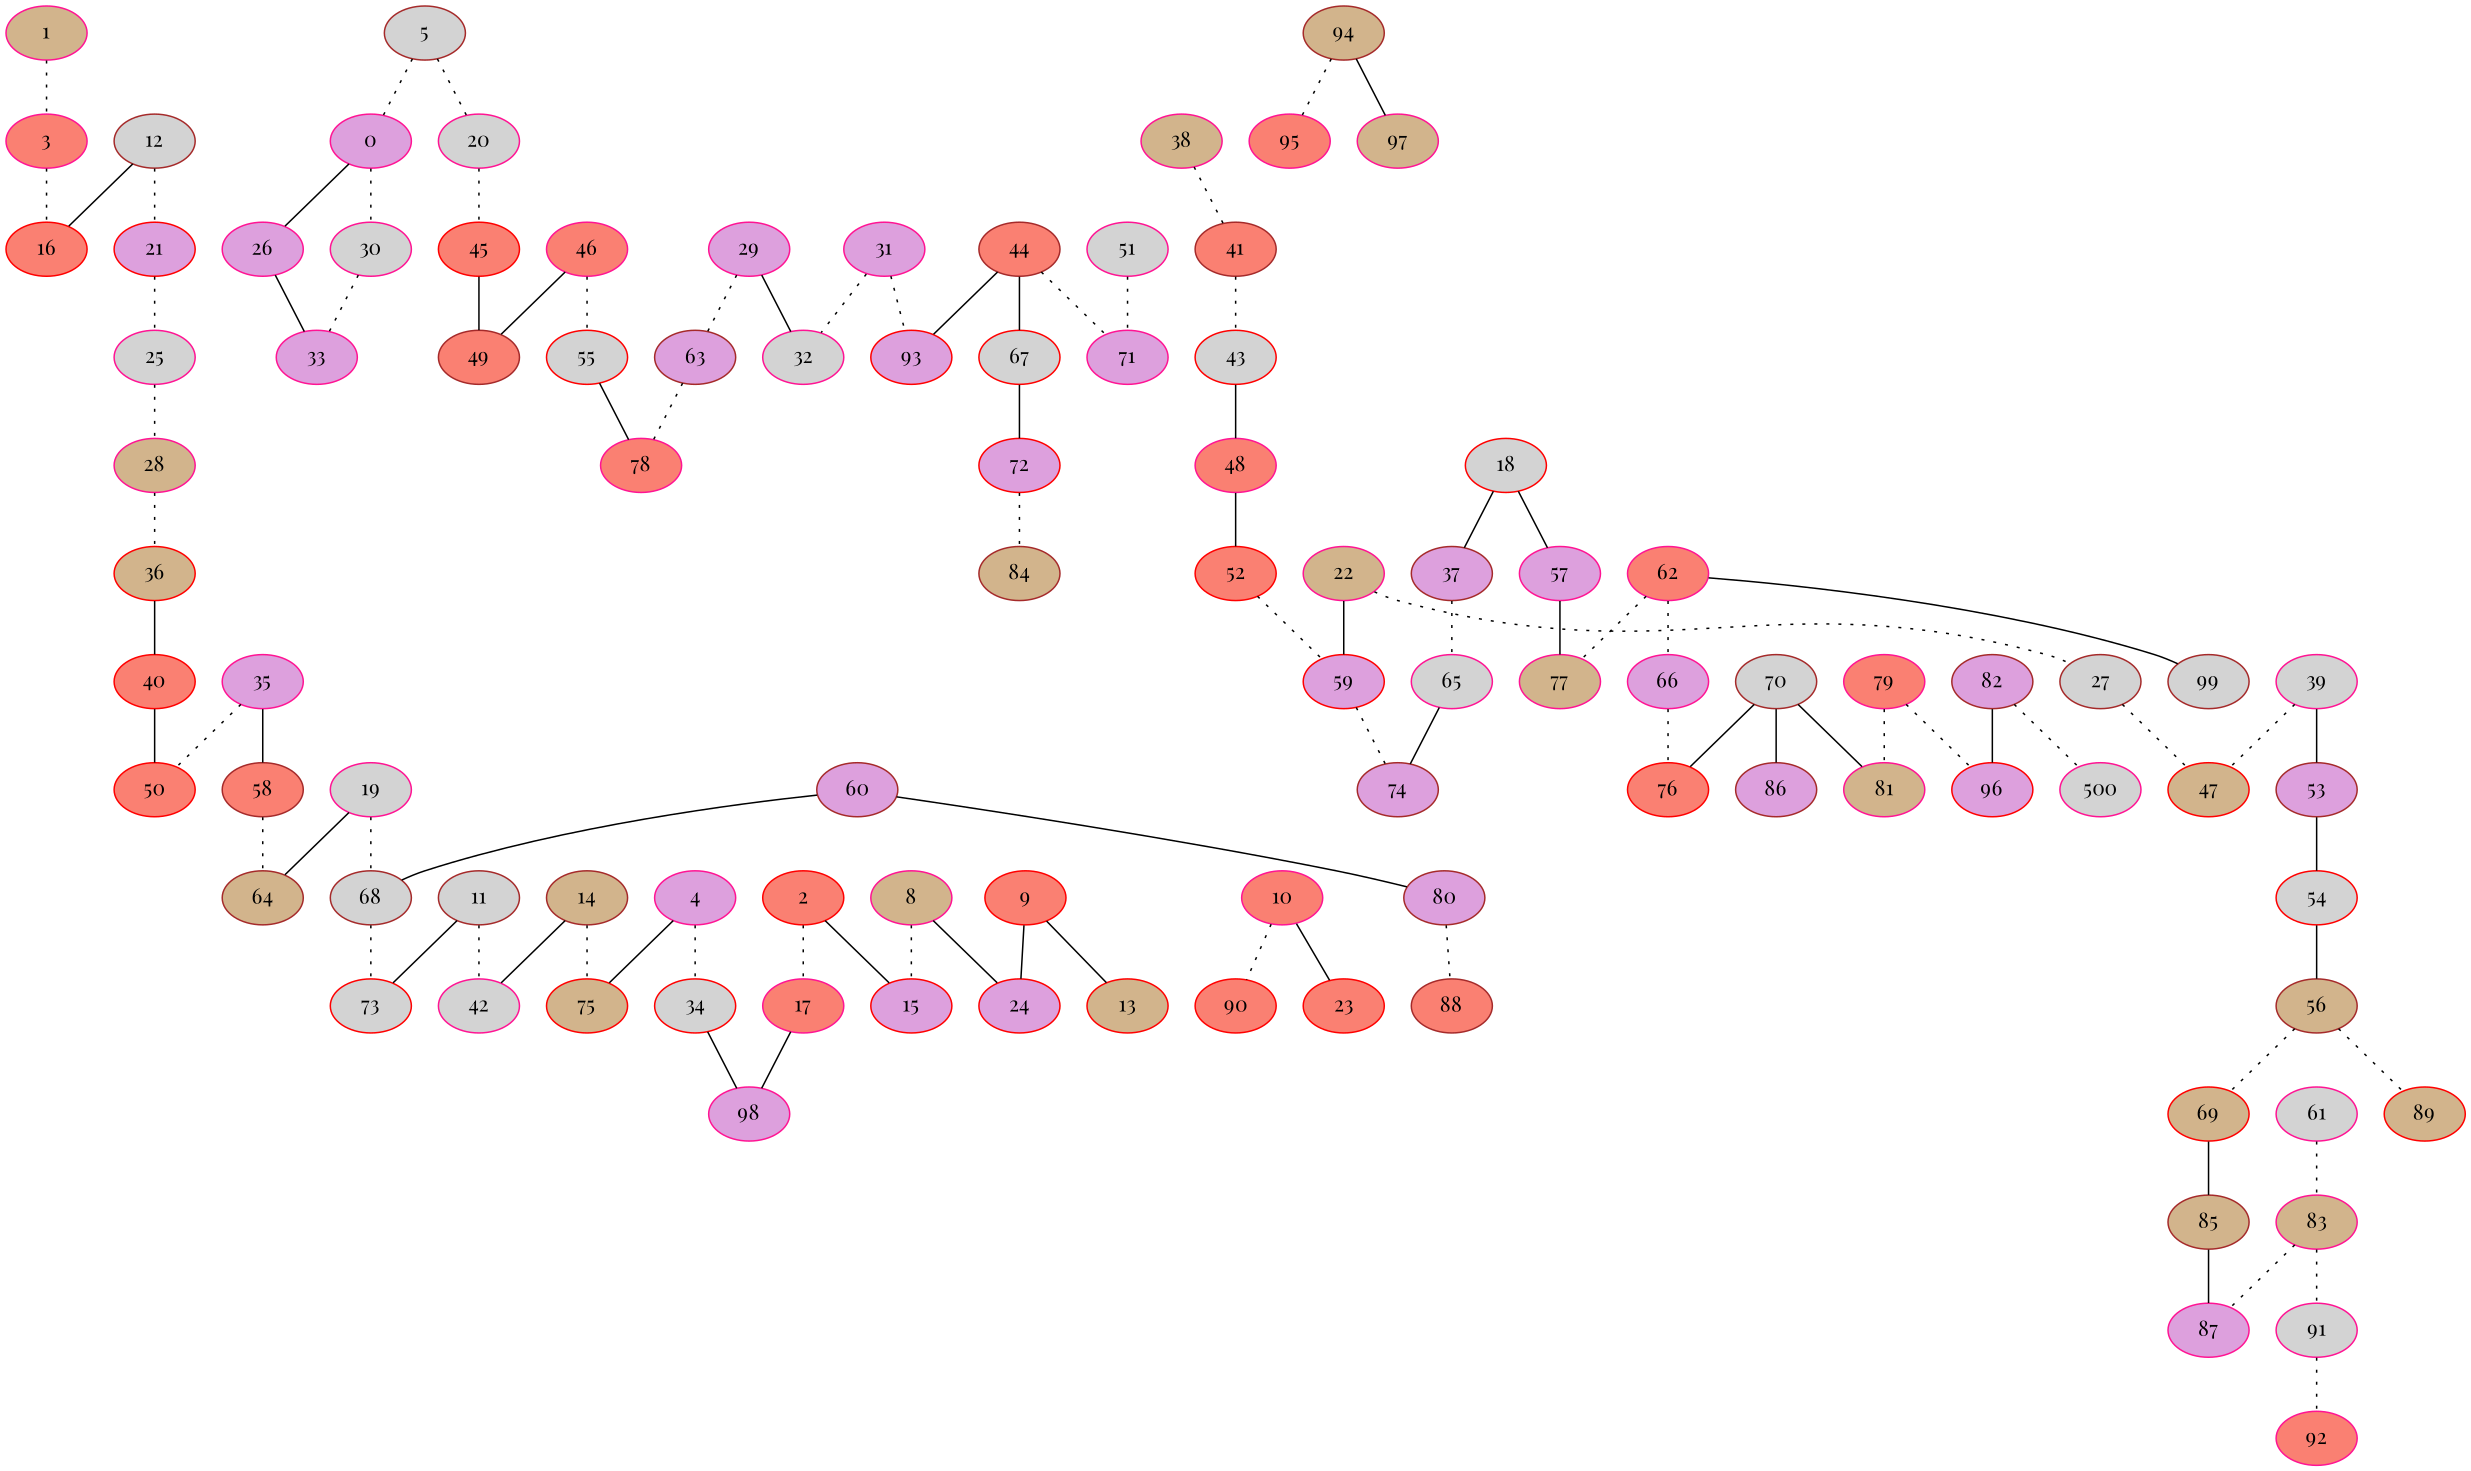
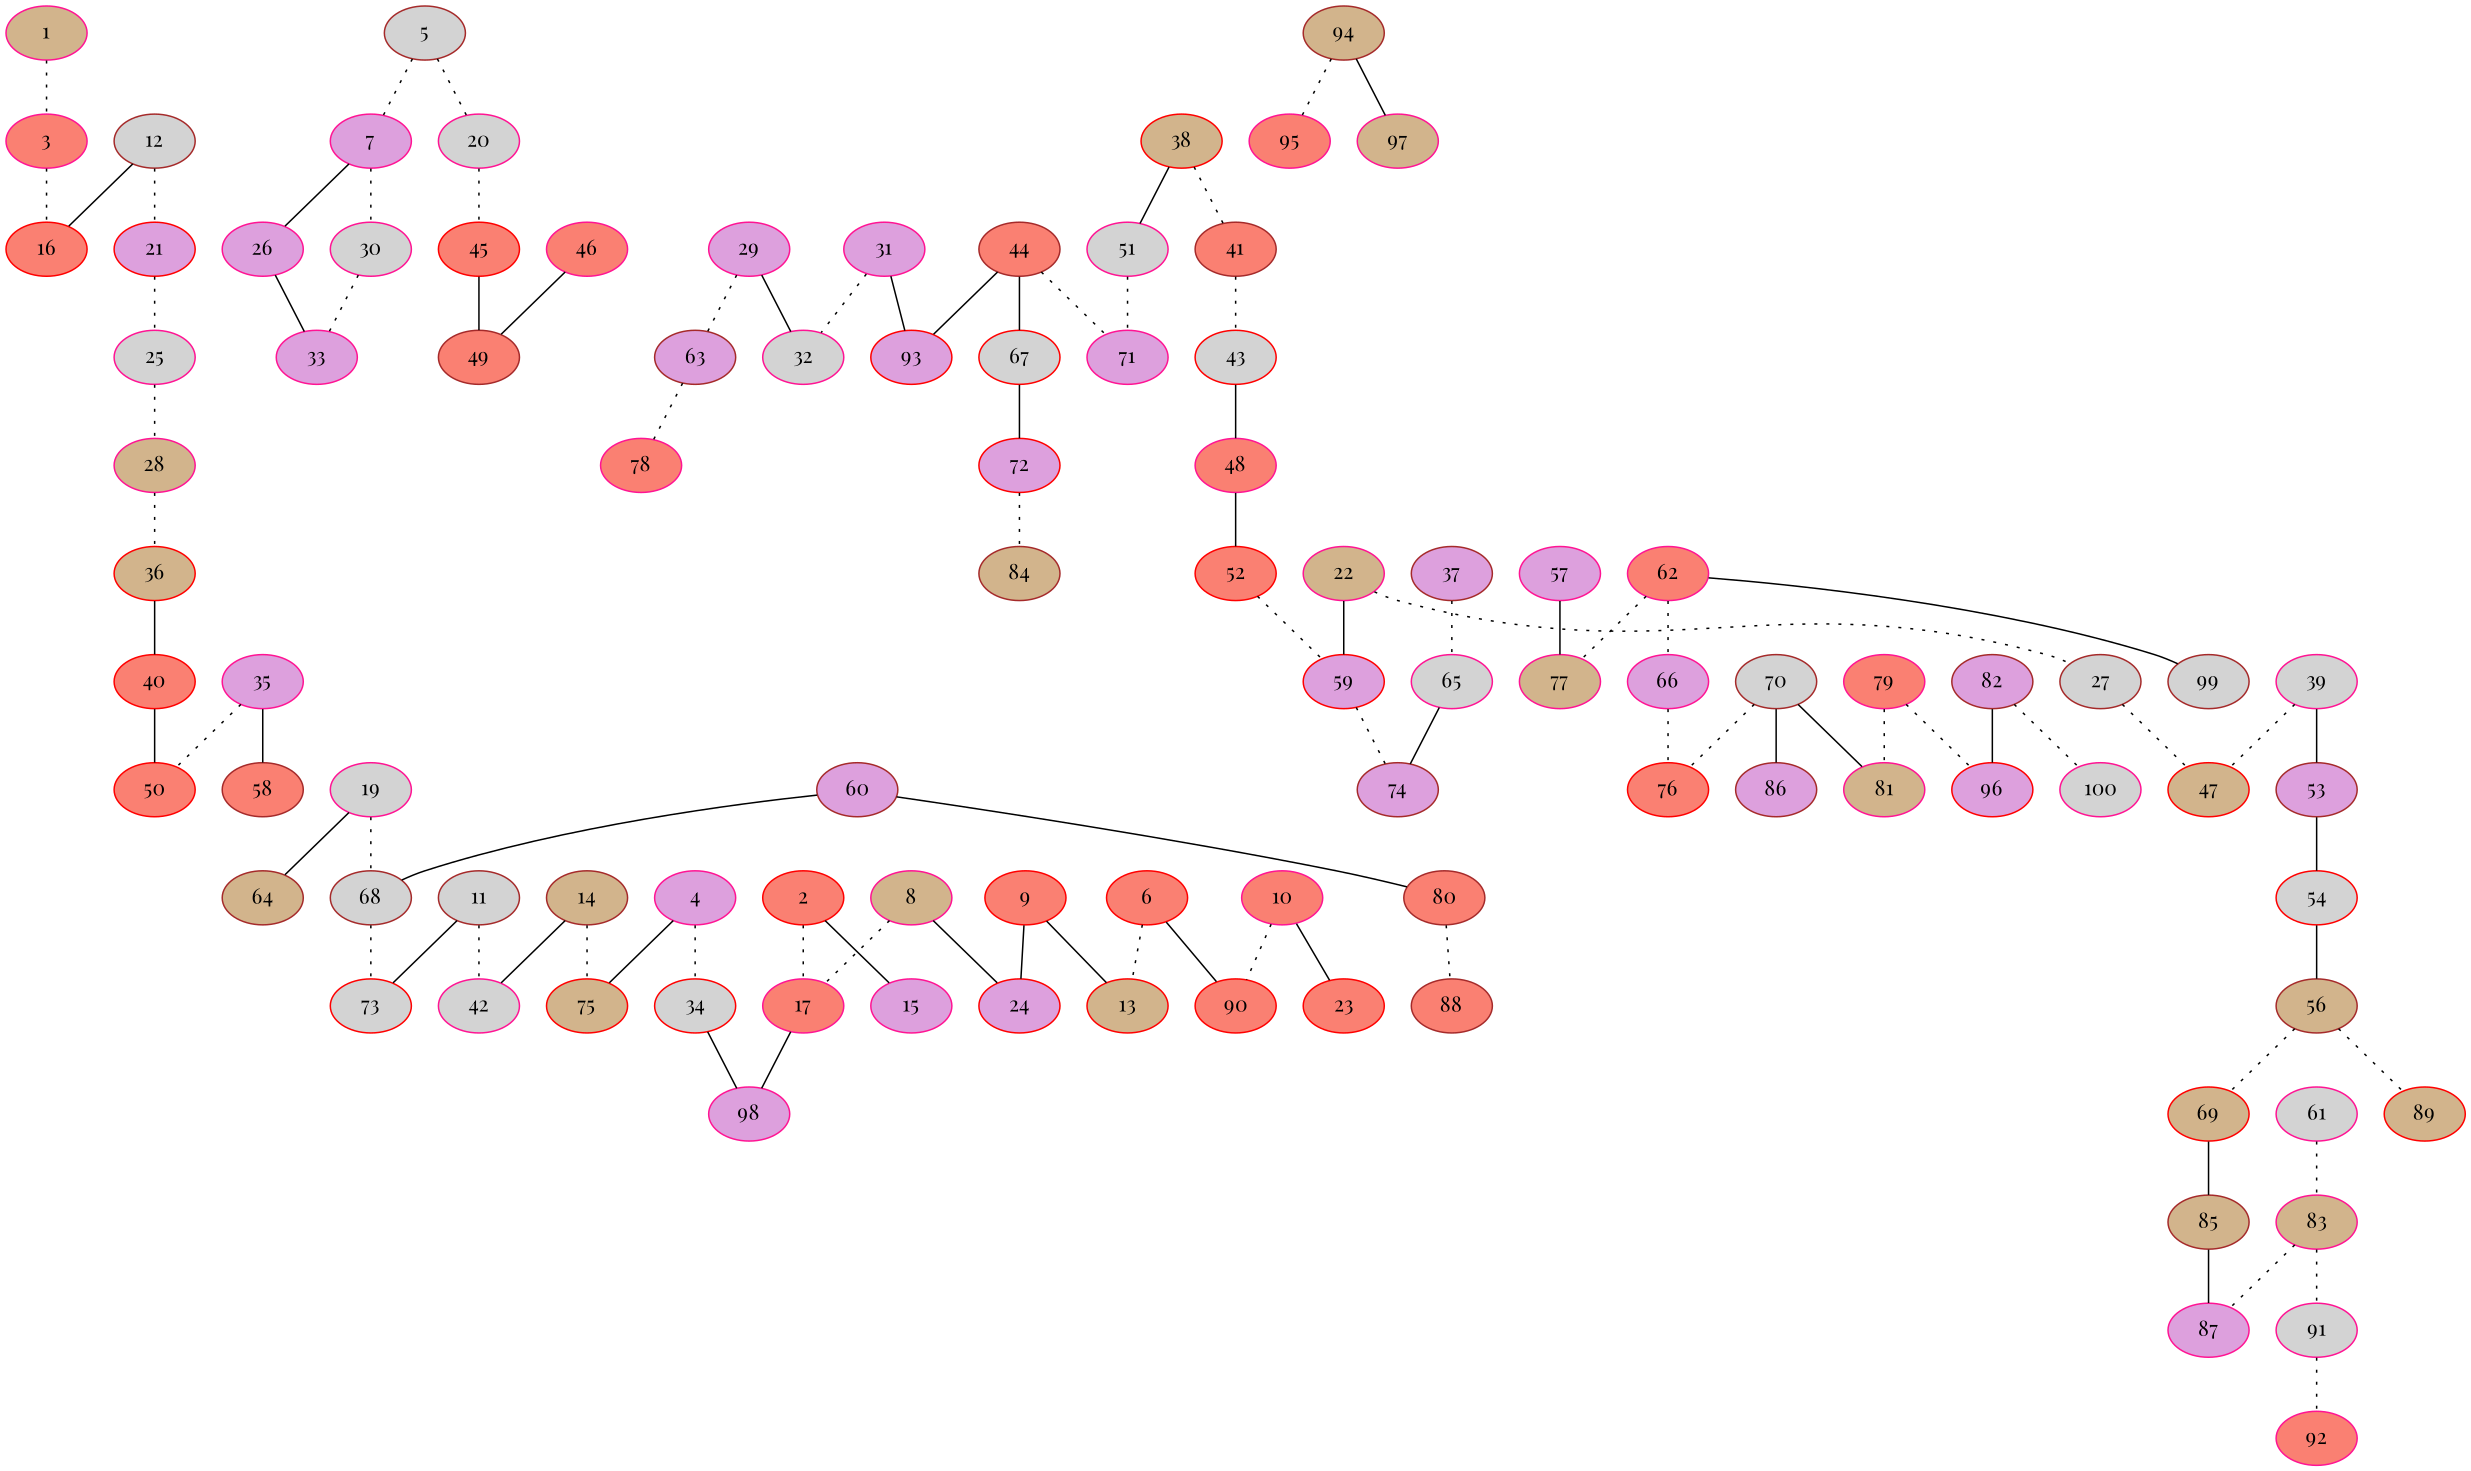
(371, 141) -> (371, 141)
(1182, 141) -> (1182, 141)
none -> (1155, 195)
(898, 303) -> (898, 303)
(587, 357) -> none
(1506, 465) -> none
(1722, 736) -> (1722, 736)
(2100, 790) -> (2100, 790)
(263, 844) -> none
none -> (1147, 898)
(1444, 898) -> (1444, 898)
(911, 952) -> (864, 945)
(911, 1006) -> (911, 1006)
